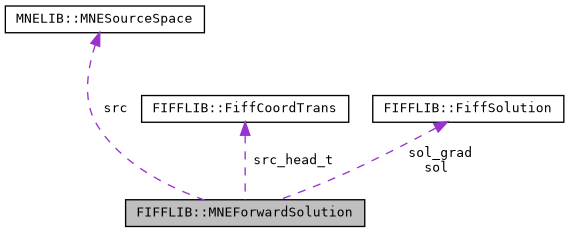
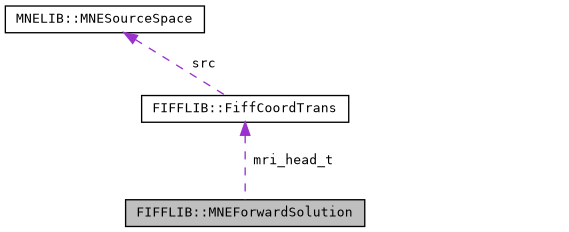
(468, 109) -> none
(113, 145) -> (181, 68)
(290, 161) -> (290, 161)
